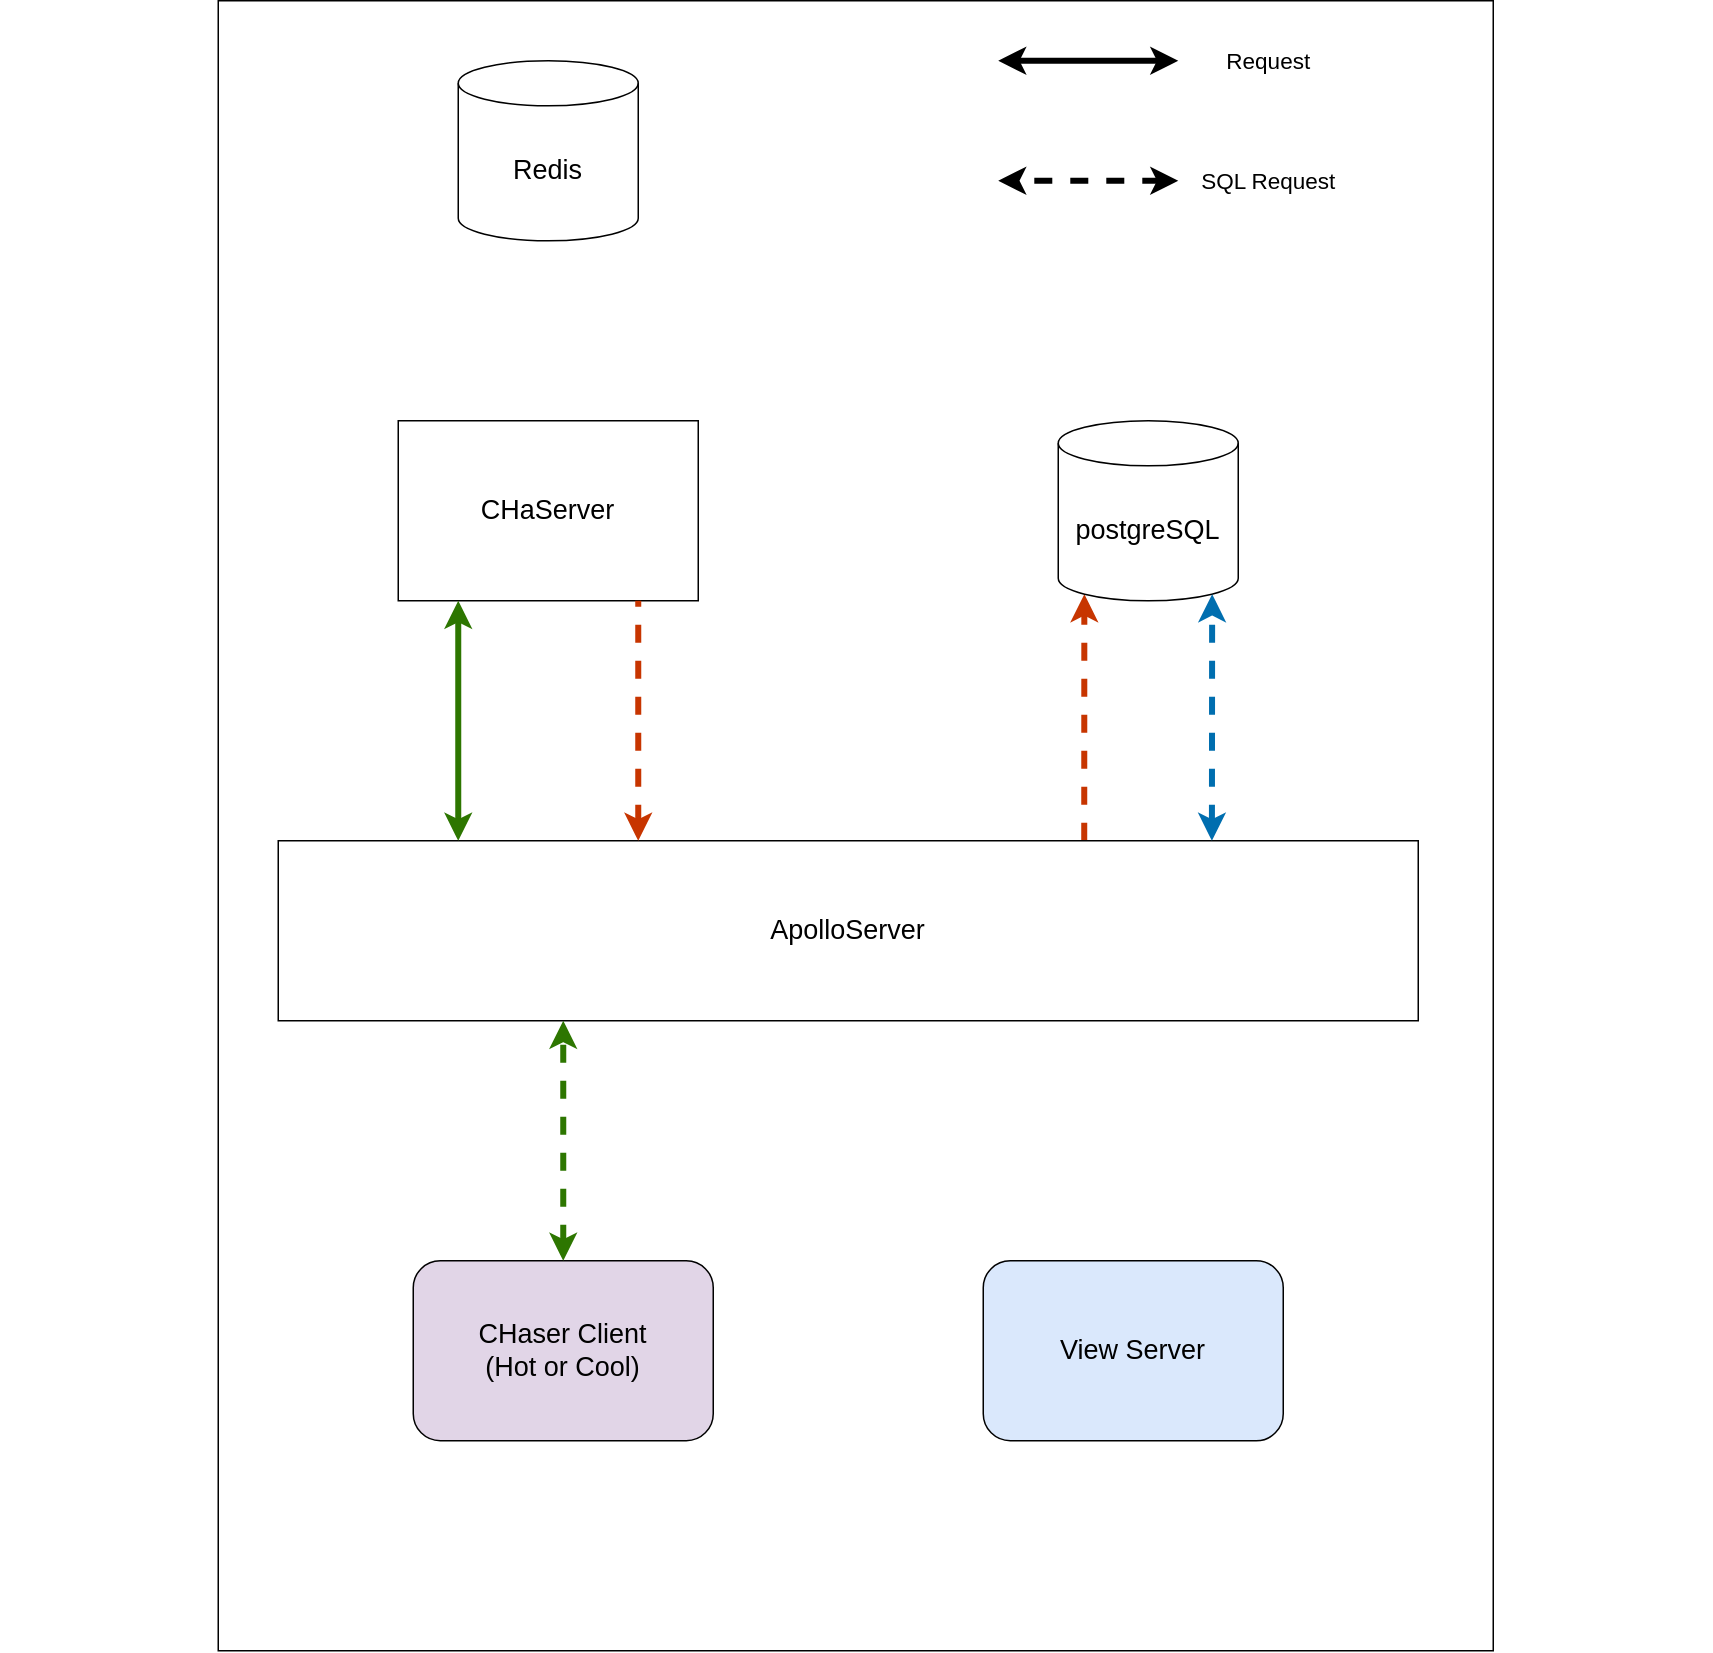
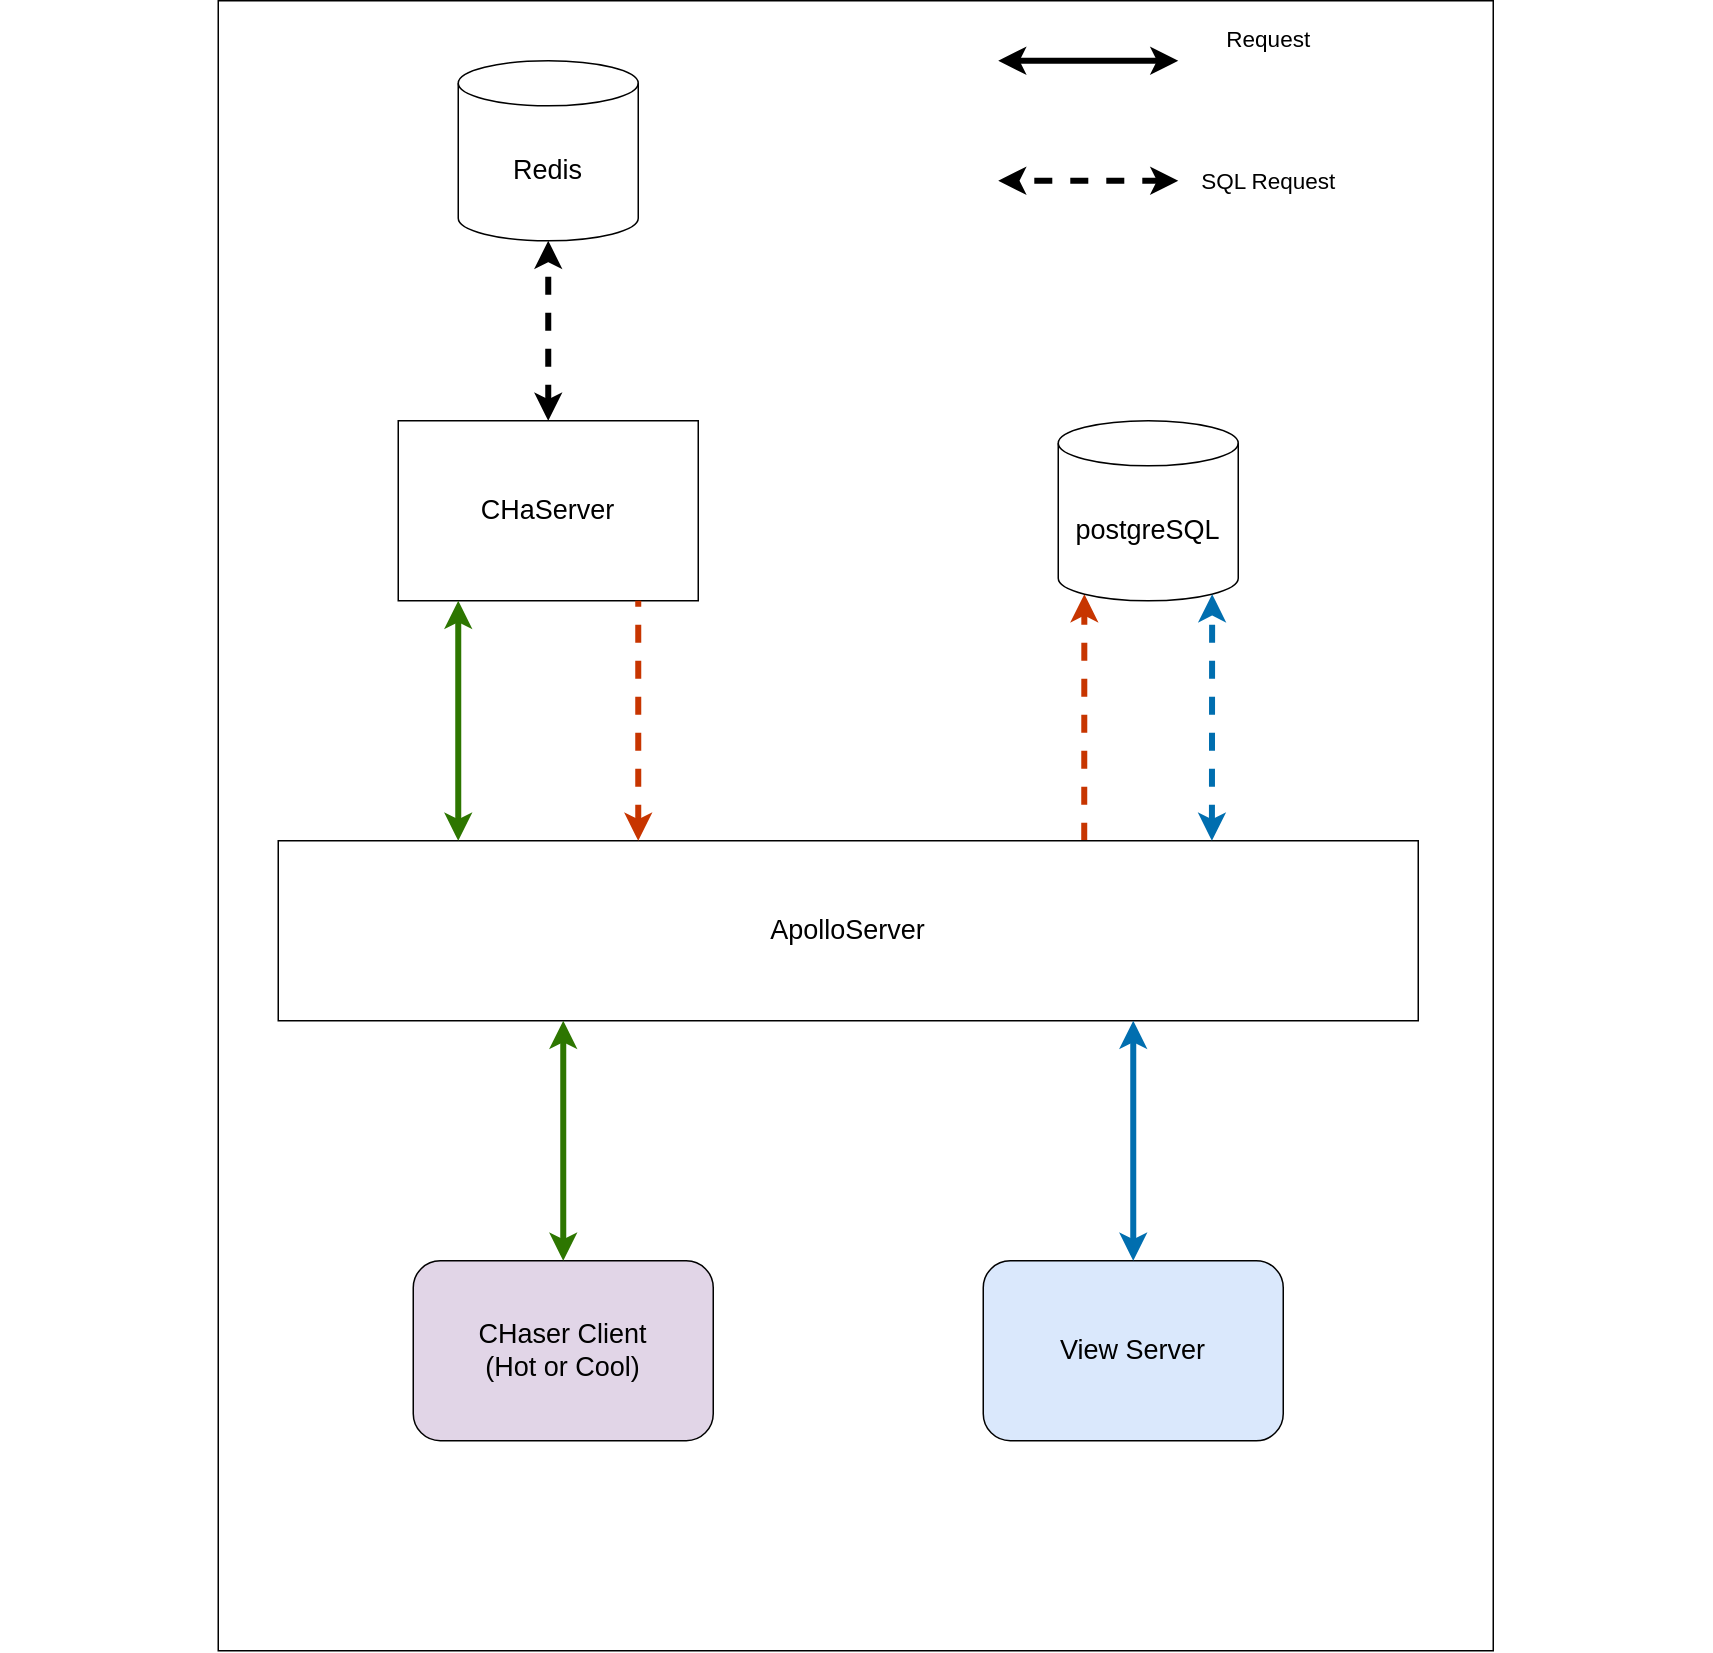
(1268, 61) -> (1268, 38)
none -> (548, 358)
none -> (1133, 1141)
(563, 1216) -> (563, 1216)
